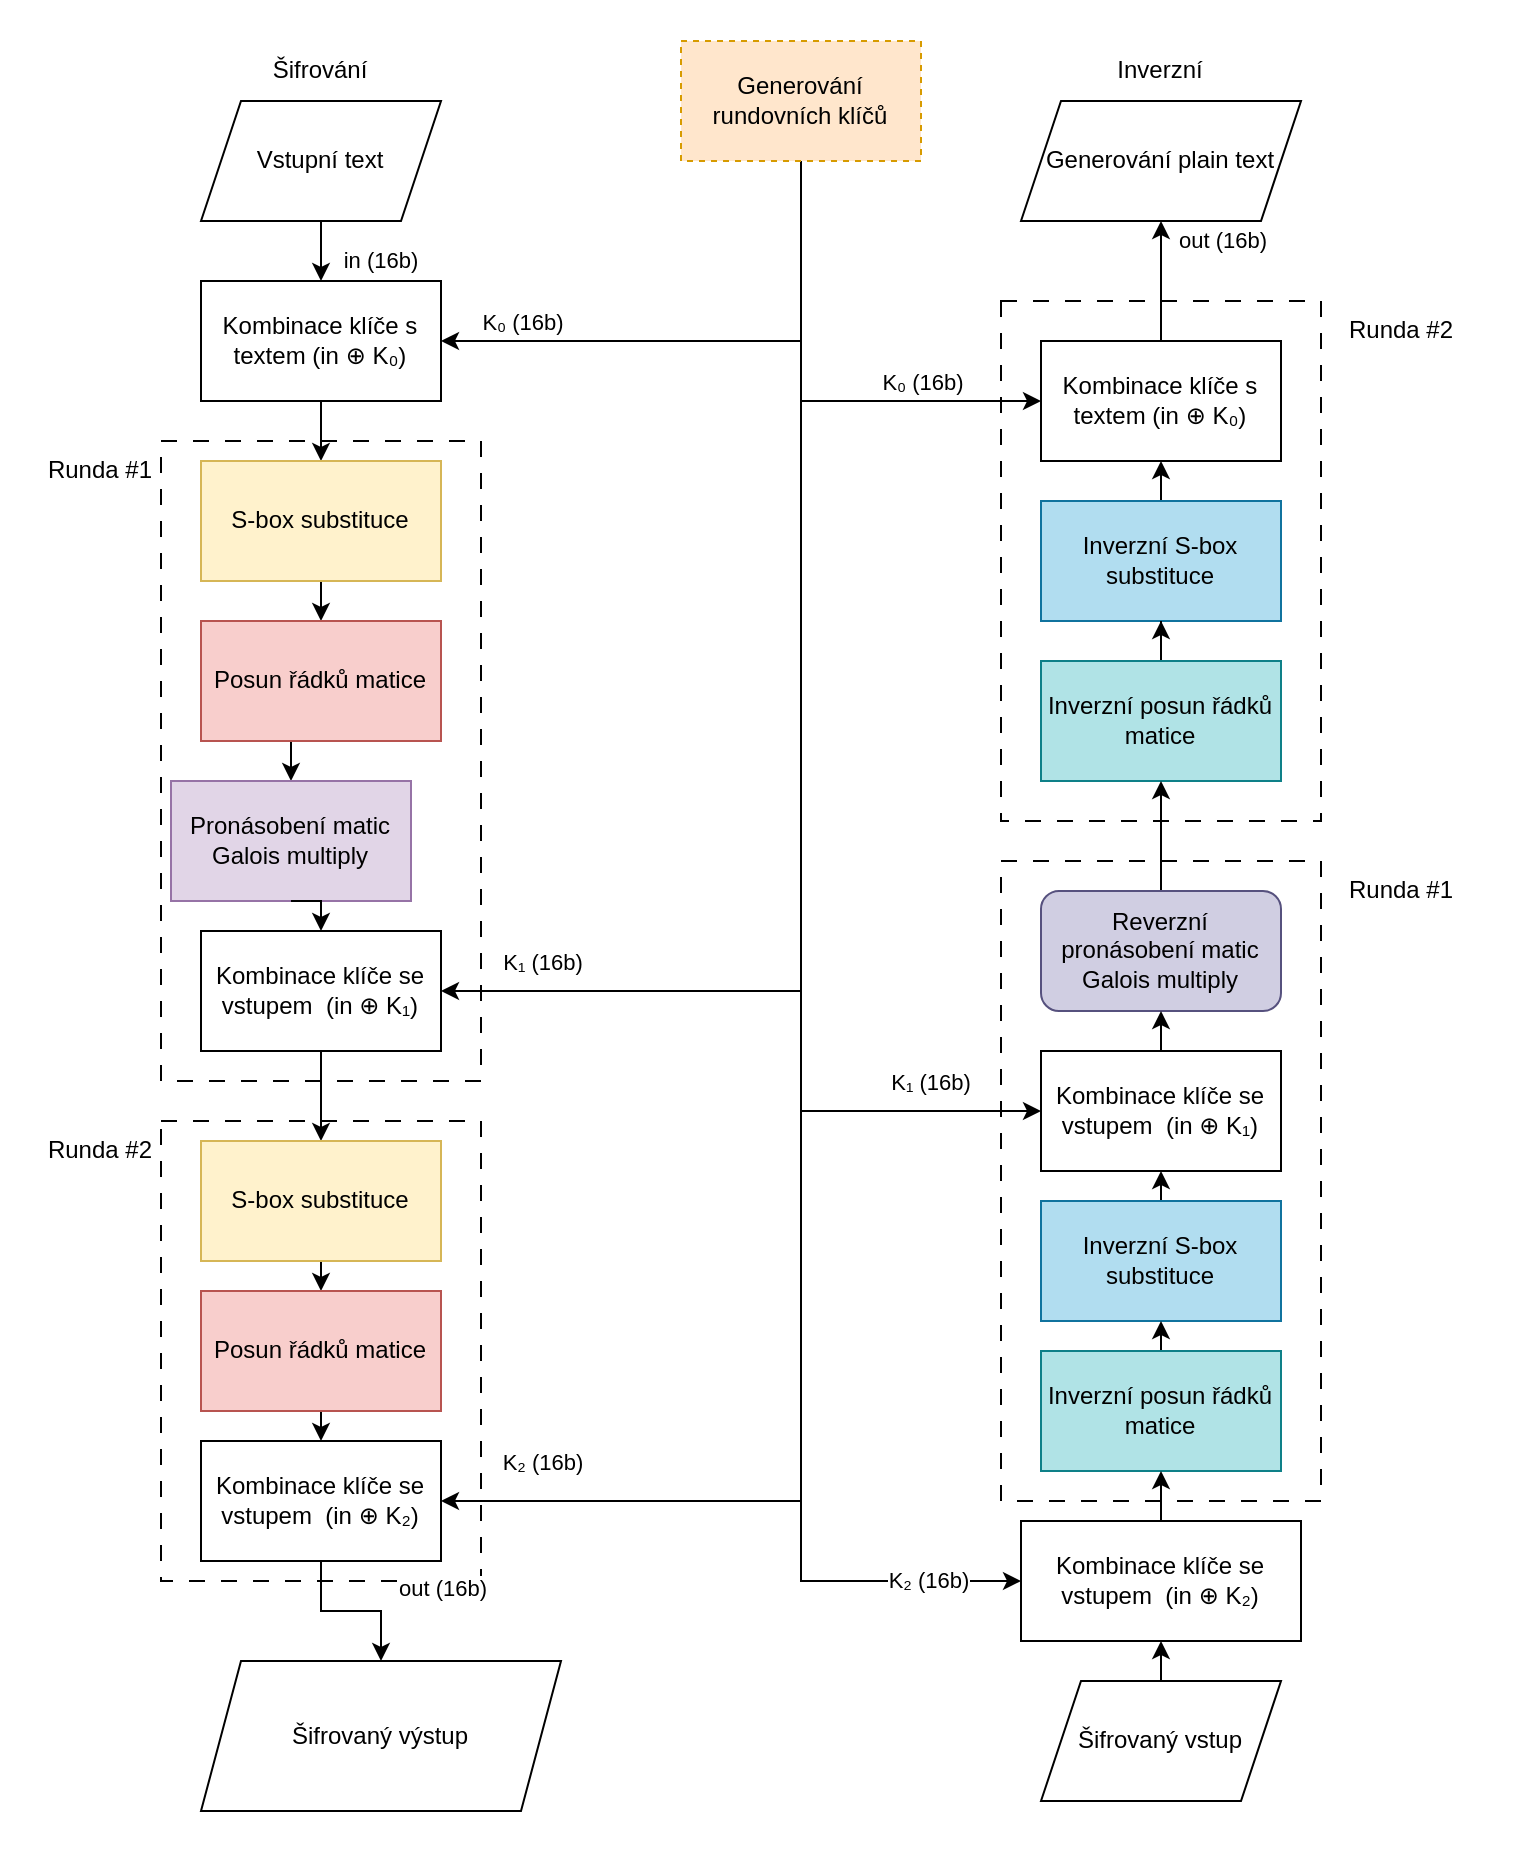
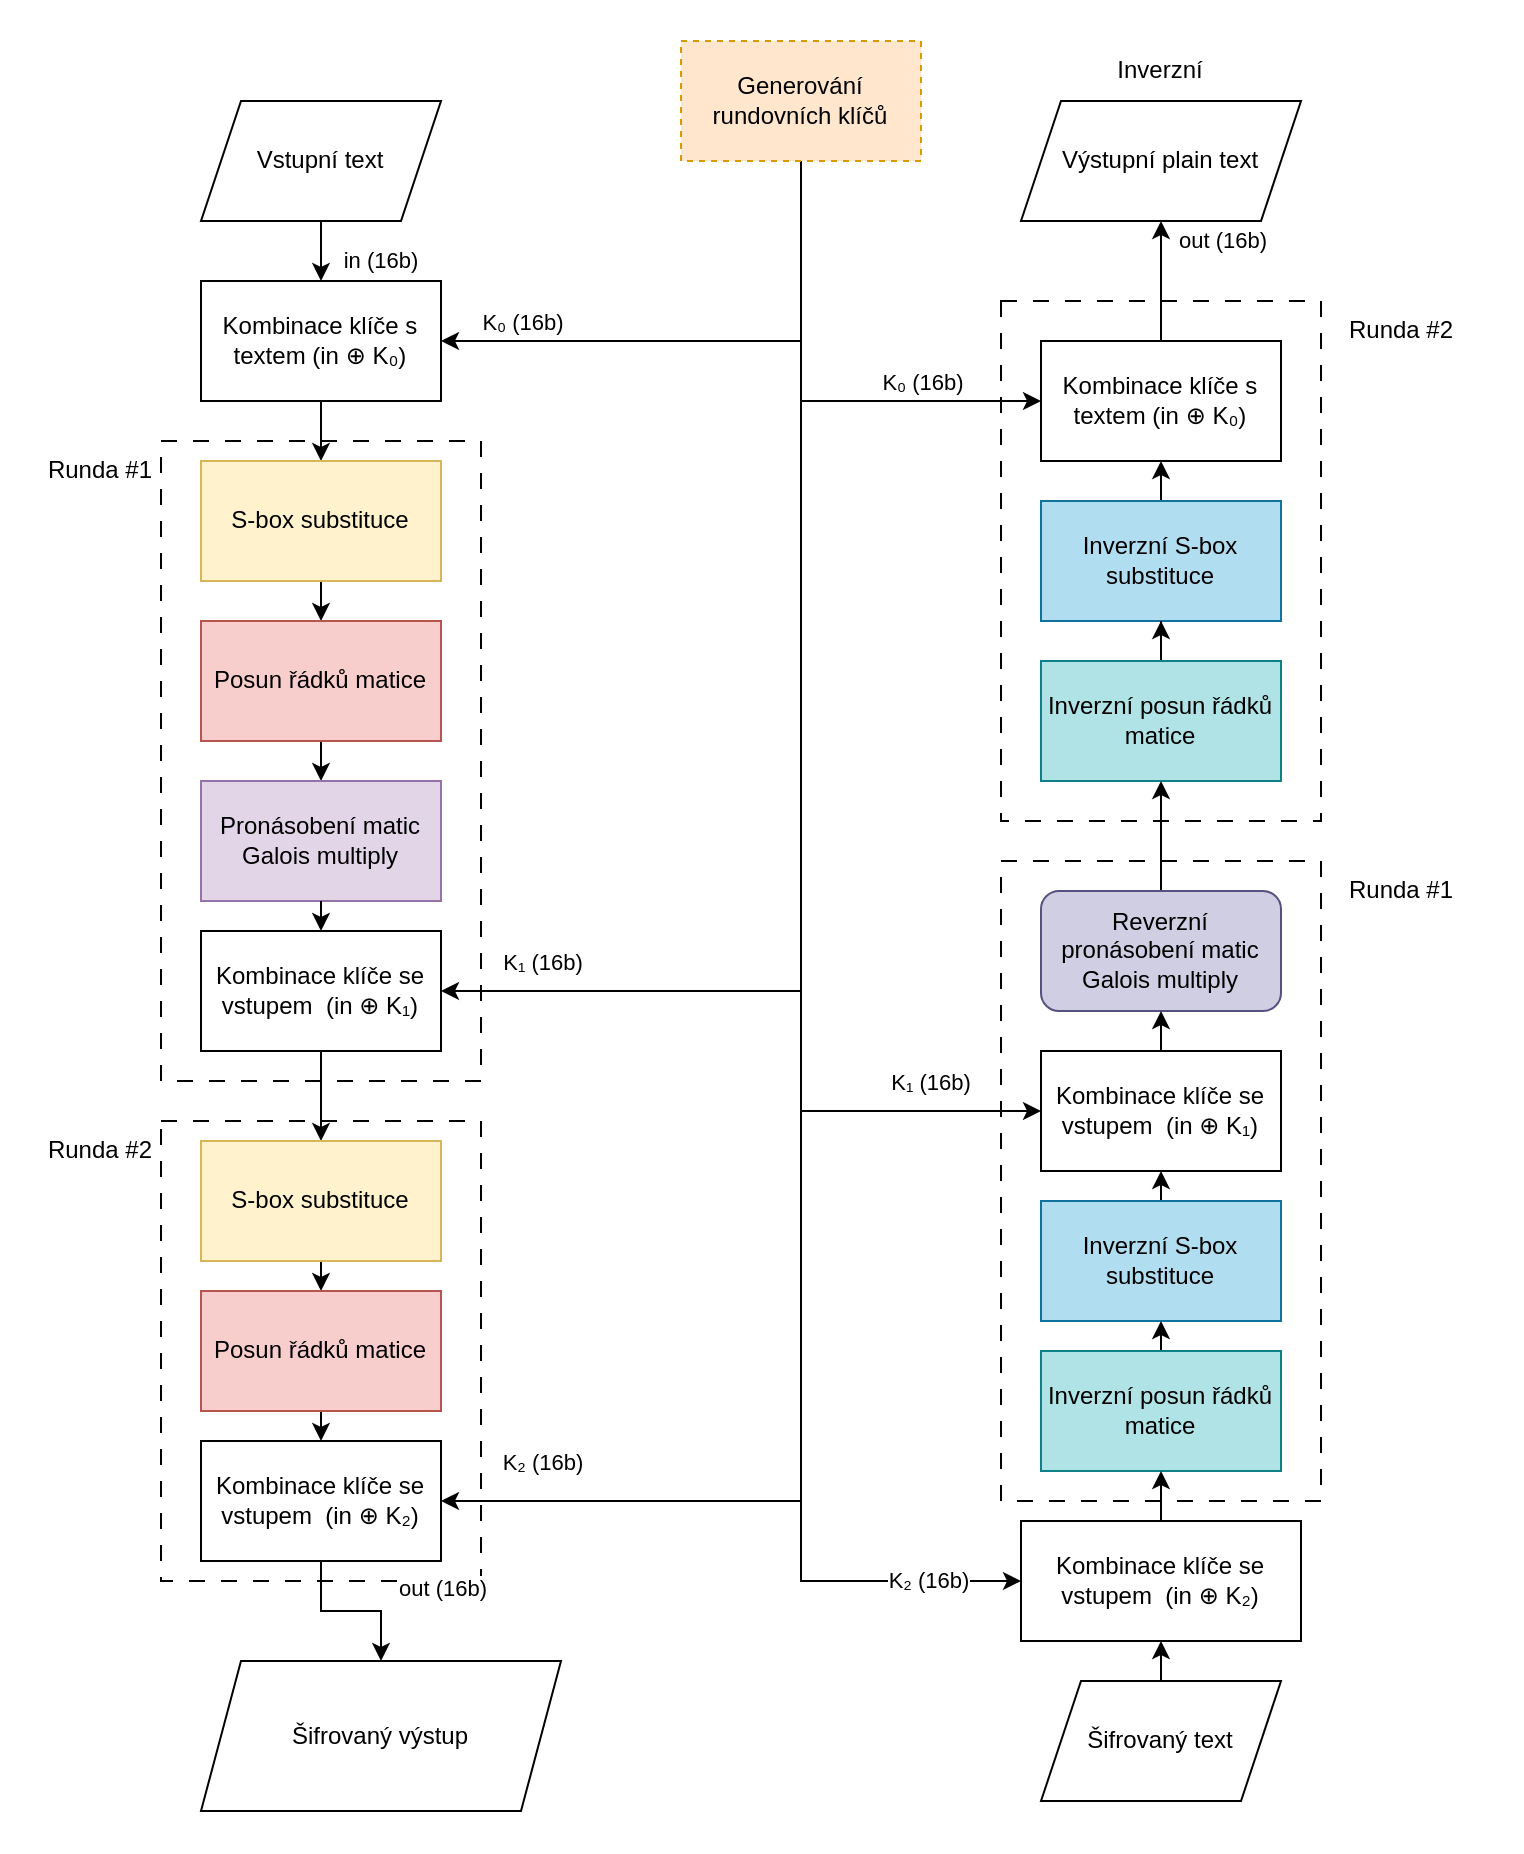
(321, 71) -> none
(1161, 161) -> (1161, 161)
(291, 841) -> (321, 841)
(1161, 1741) -> (1161, 1741)
